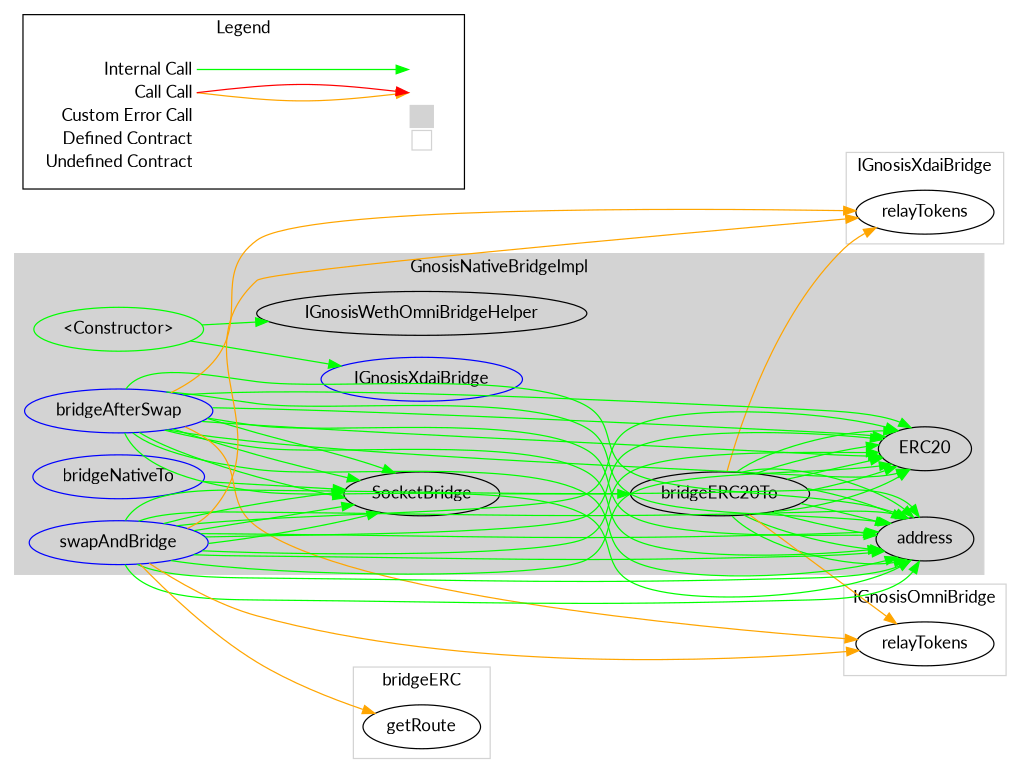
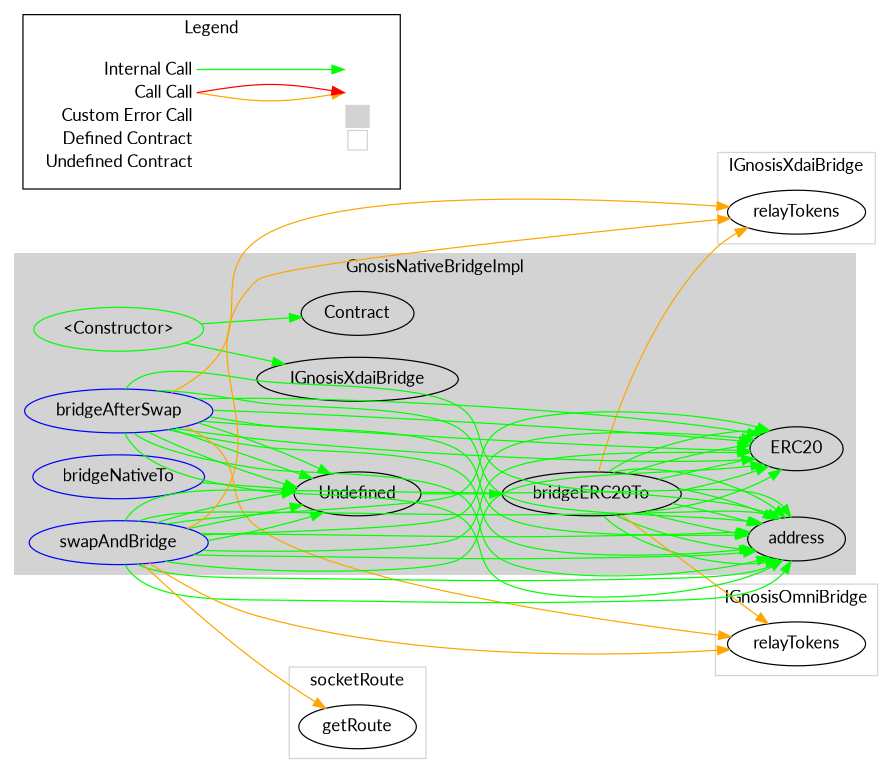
(422, 313) -> (358, 313)
(422, 379) -> (358, 379)
(422, 494) -> (358, 494)
(422, 681) -> (358, 681)
